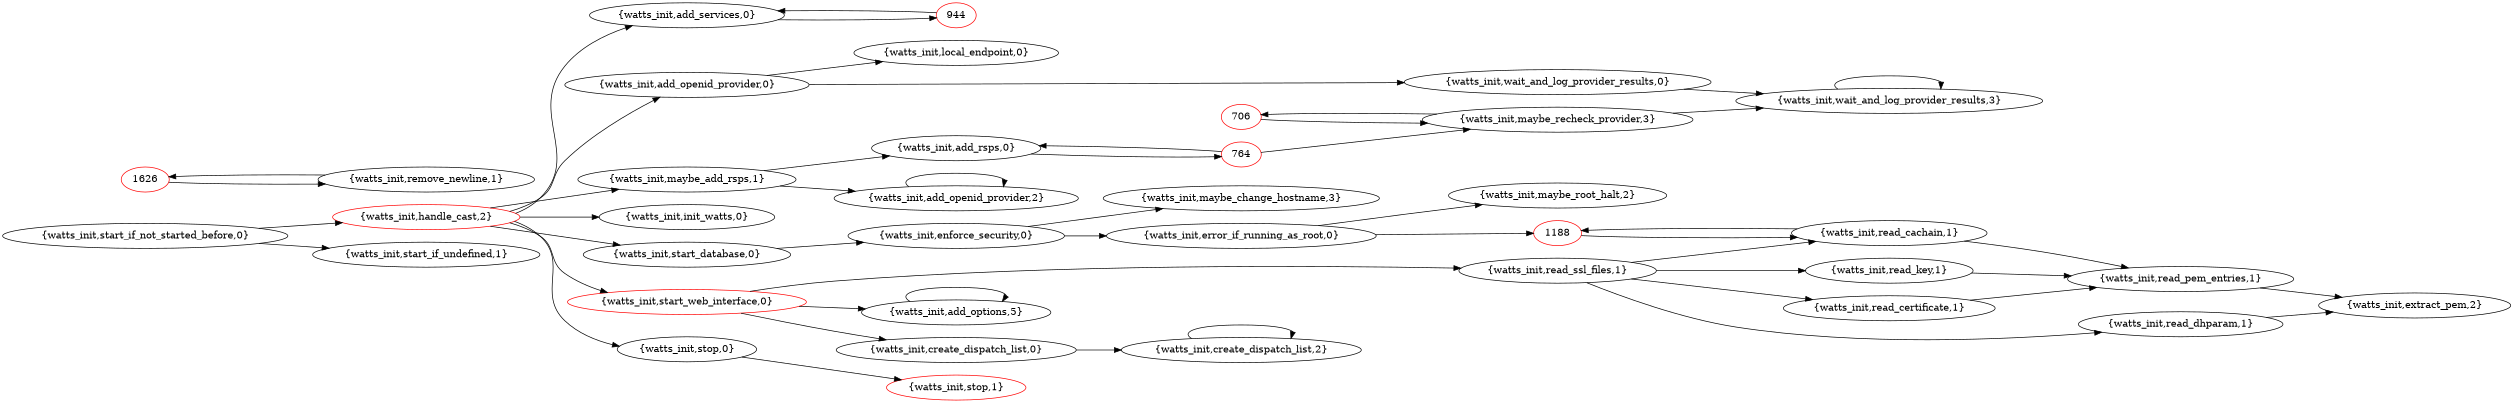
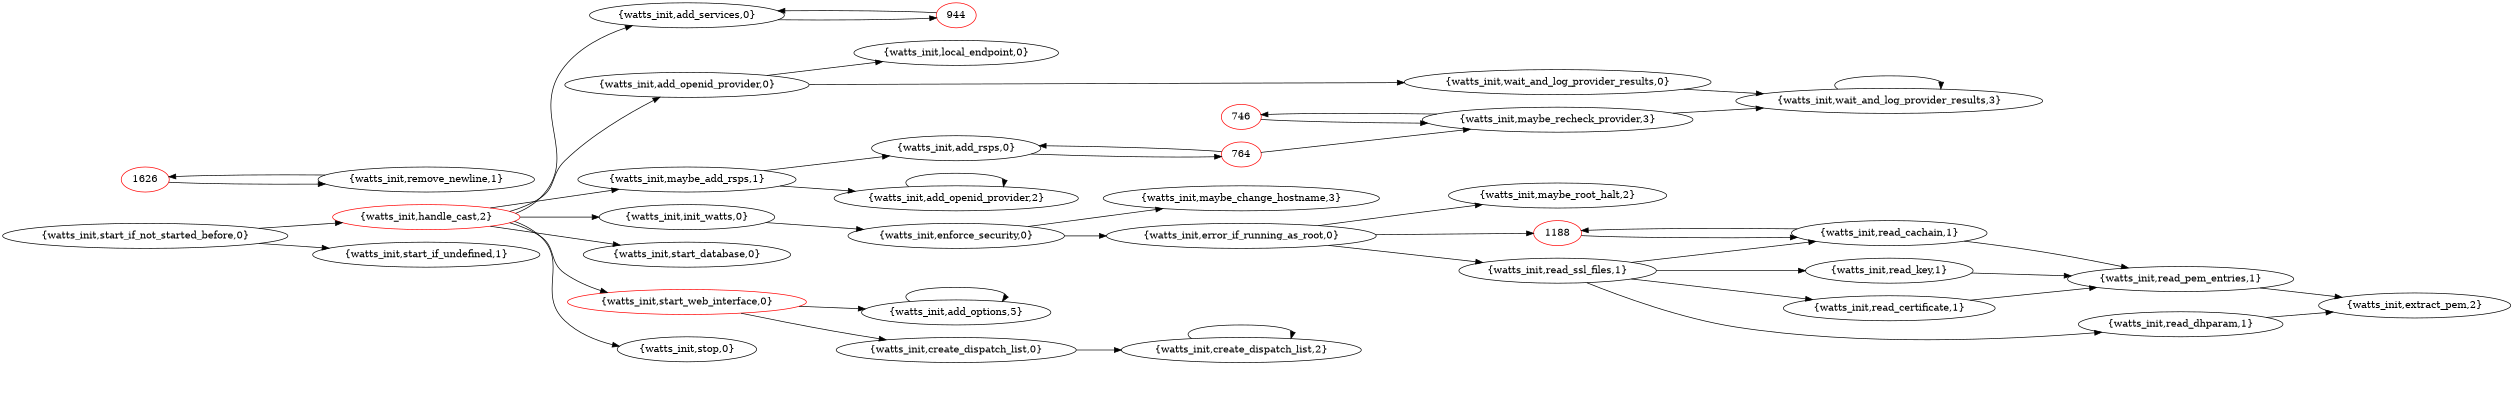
(1241, 117) -> (1241, 117)
(817, 246) -> (811, 226)
(1101, 269) -> (1402, 254)
(956, 388) -> none
